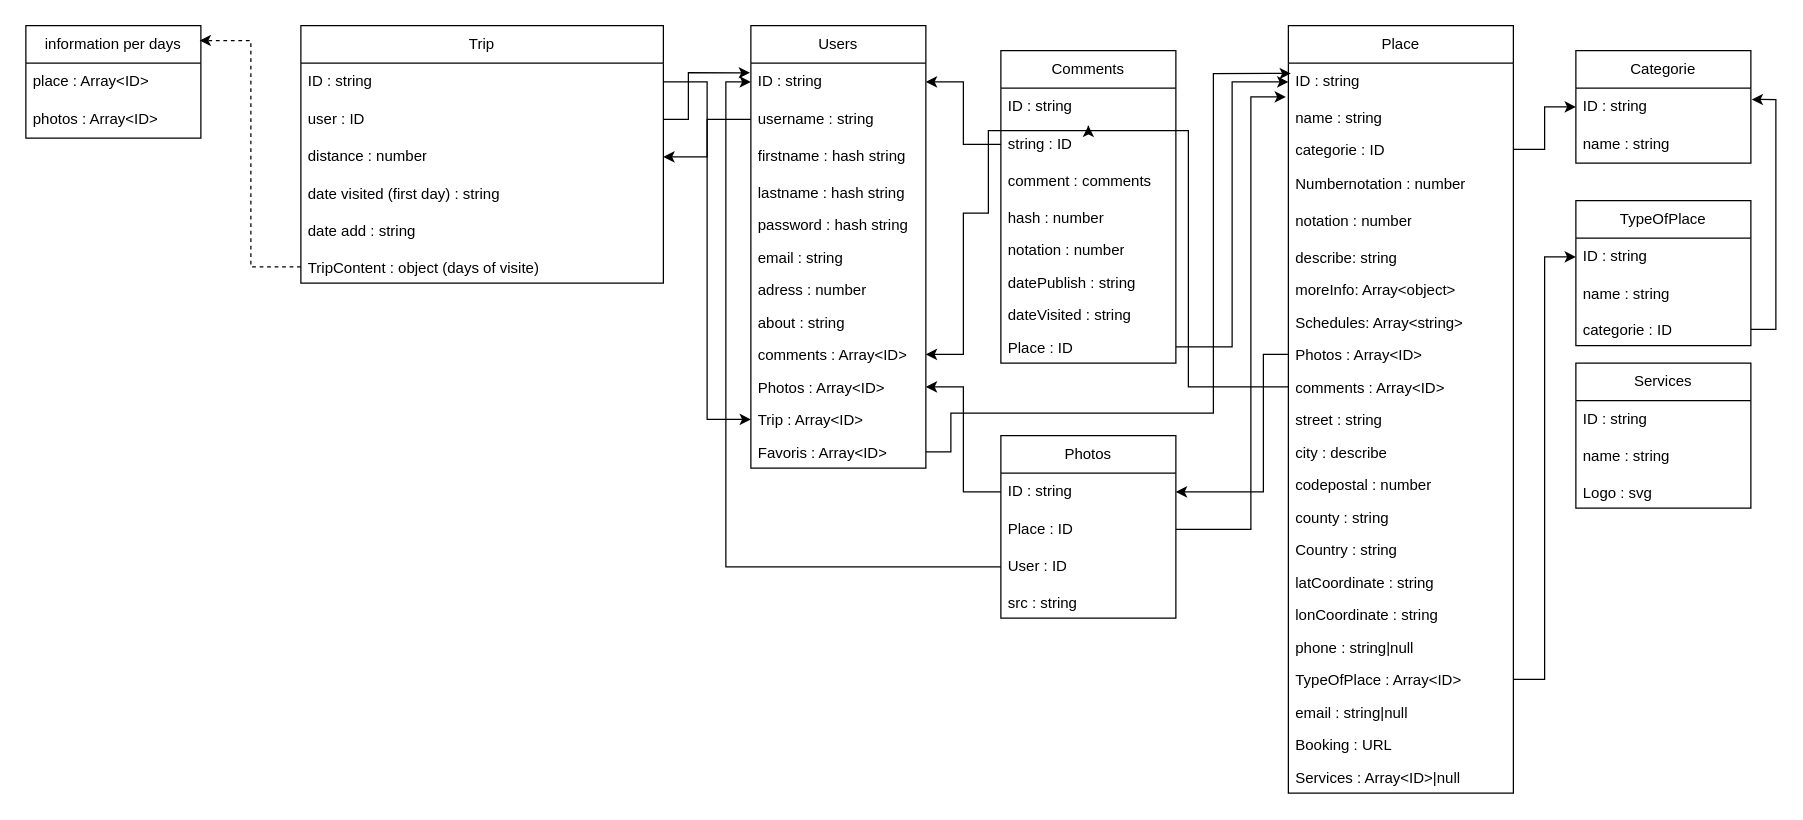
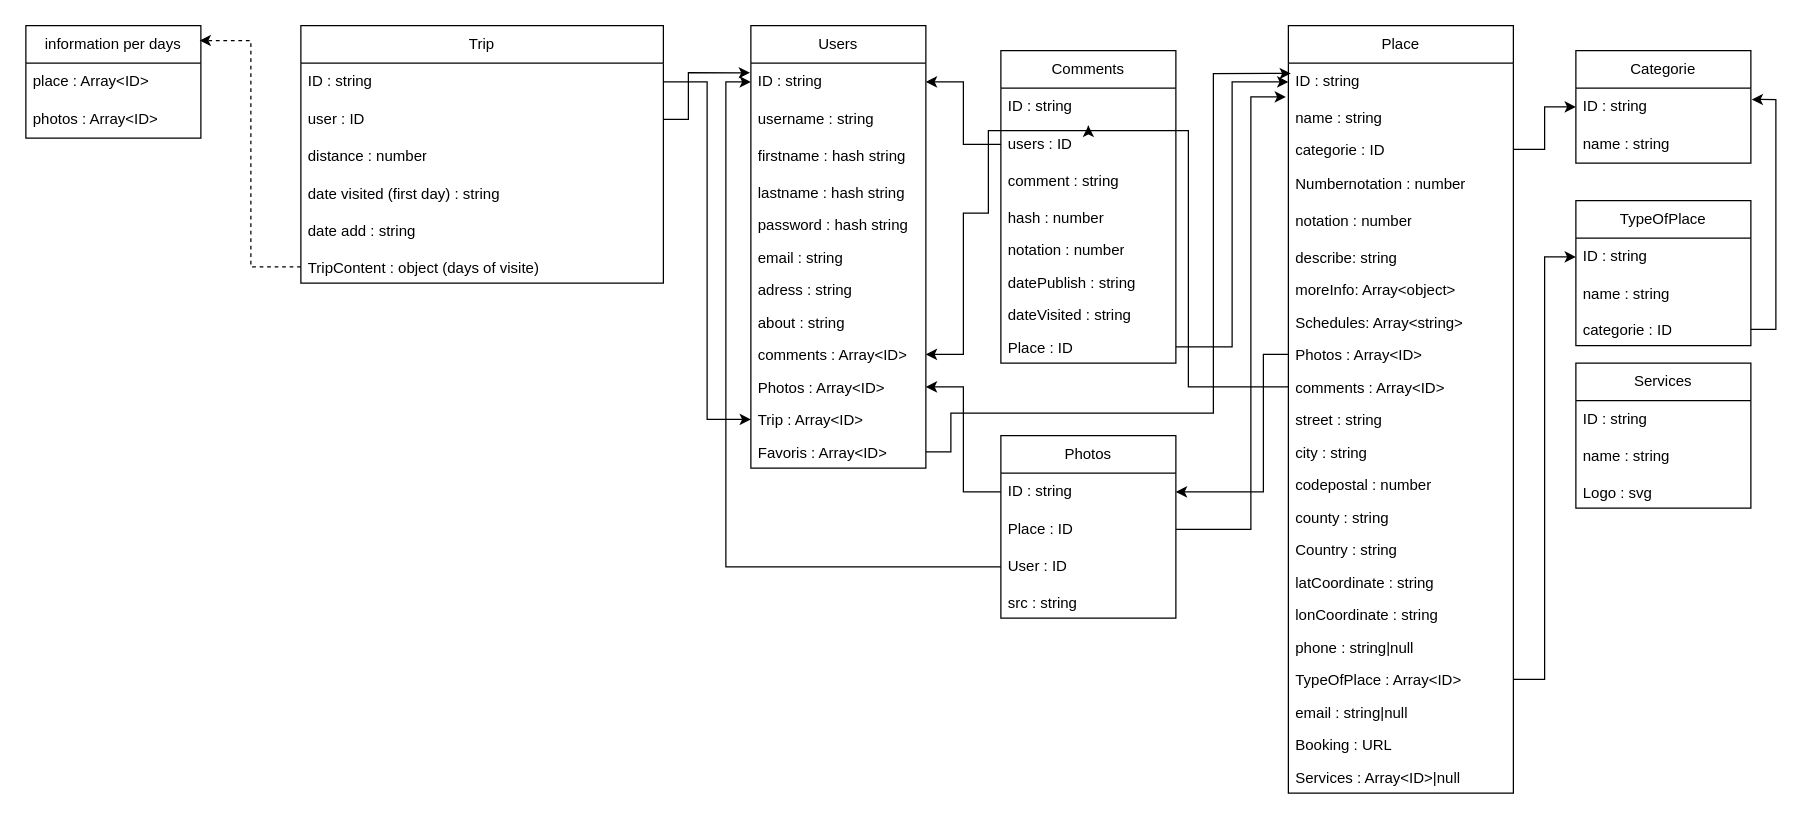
(728, 119) -> none
(1047, 144) -> (1044, 144)
(1078, 182) -> (1068, 182)
(815, 291) -> (813, 291)
(1349, 453) -> (1340, 453)
